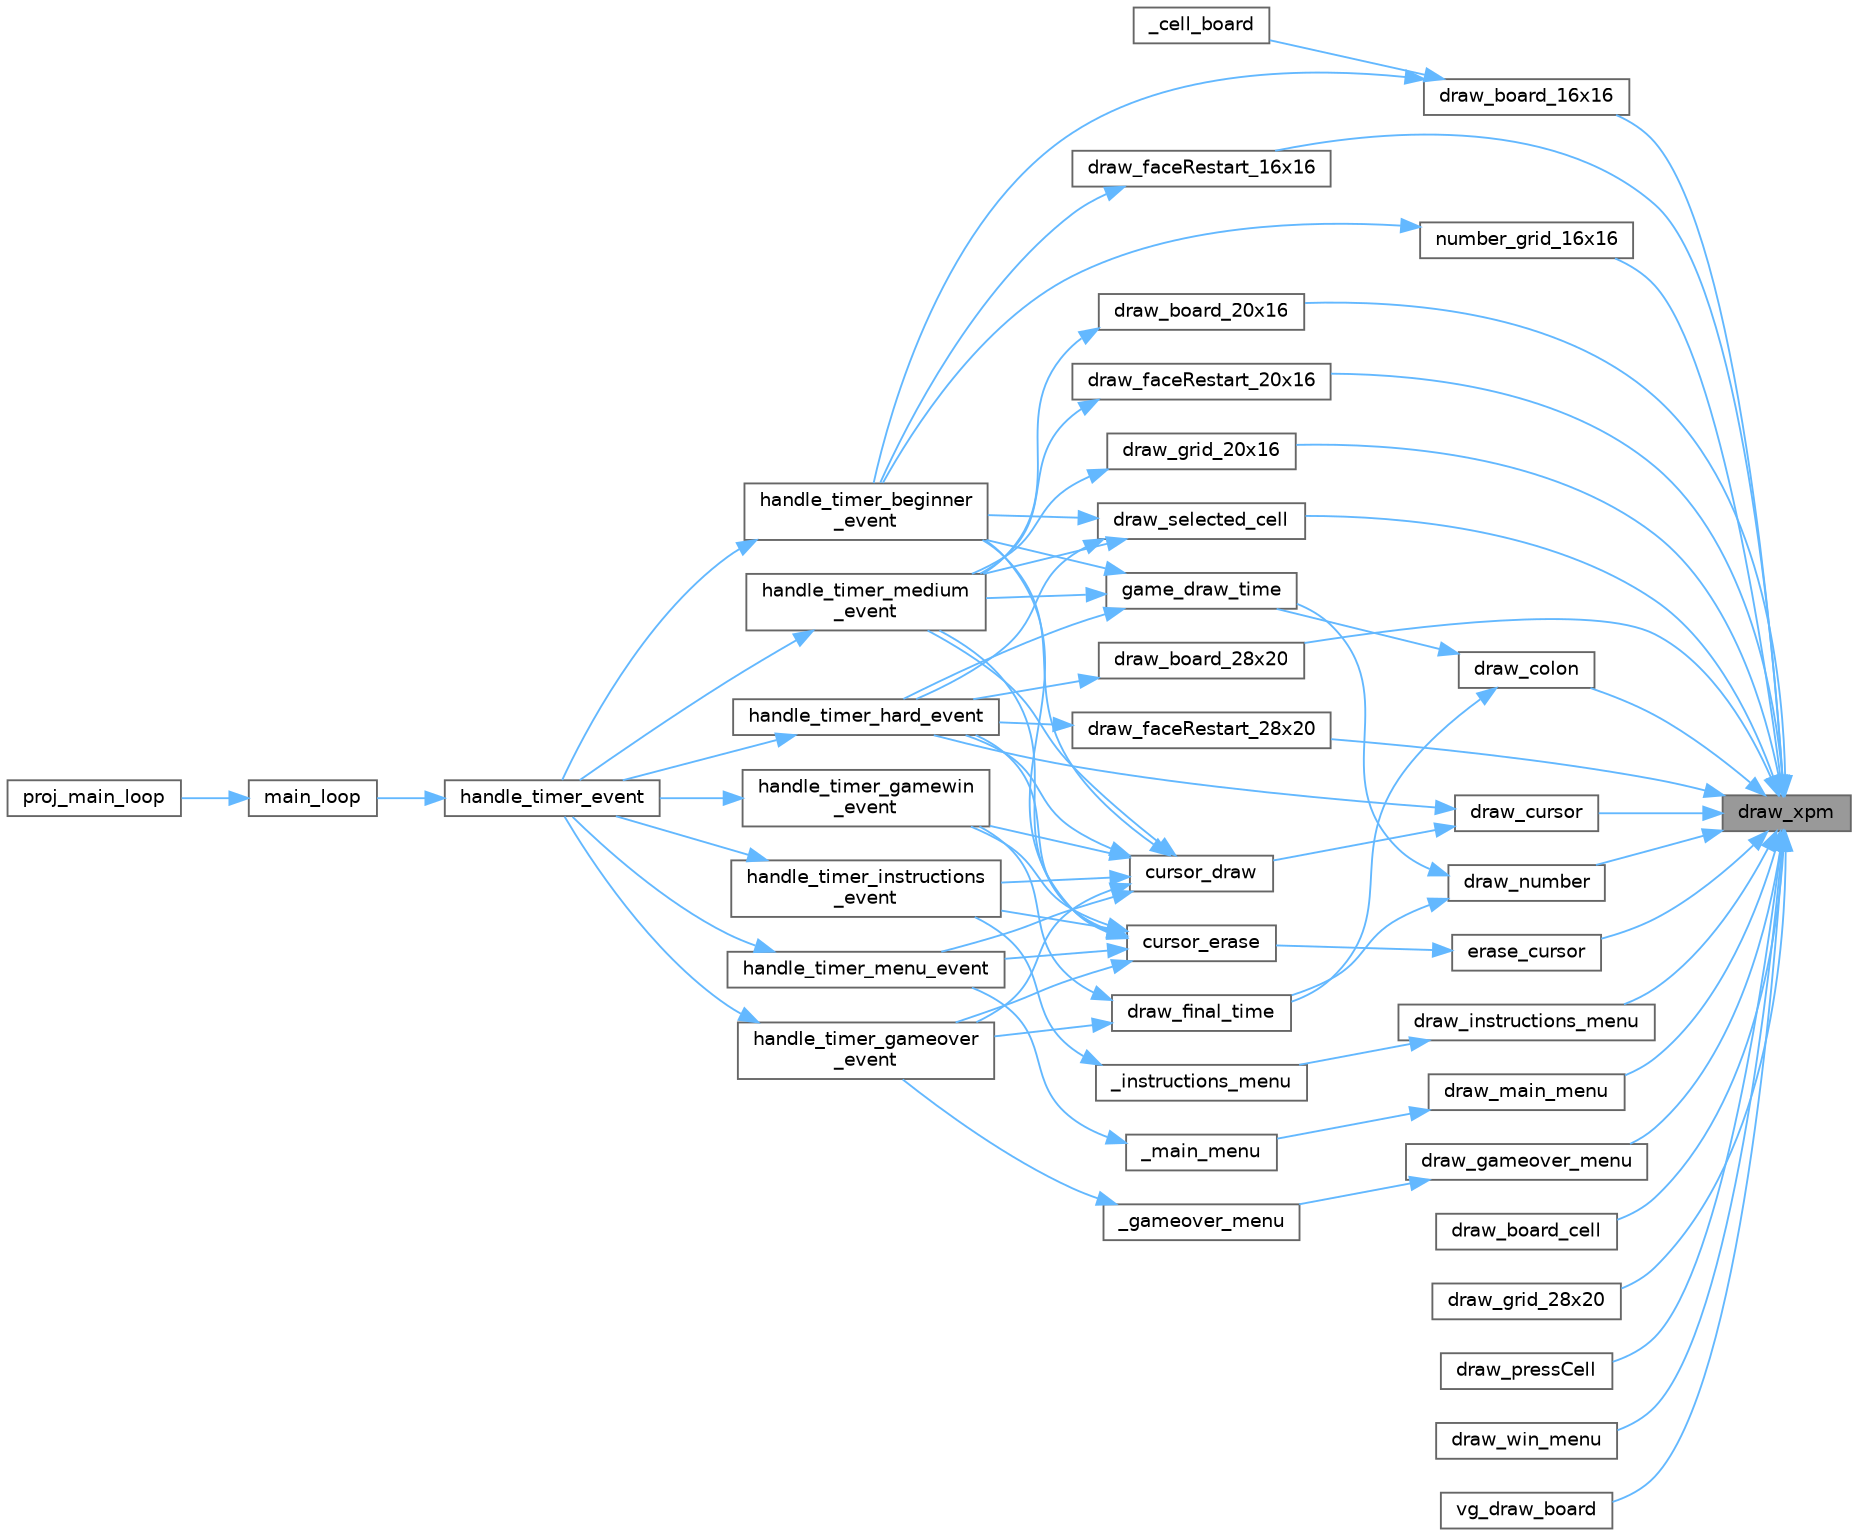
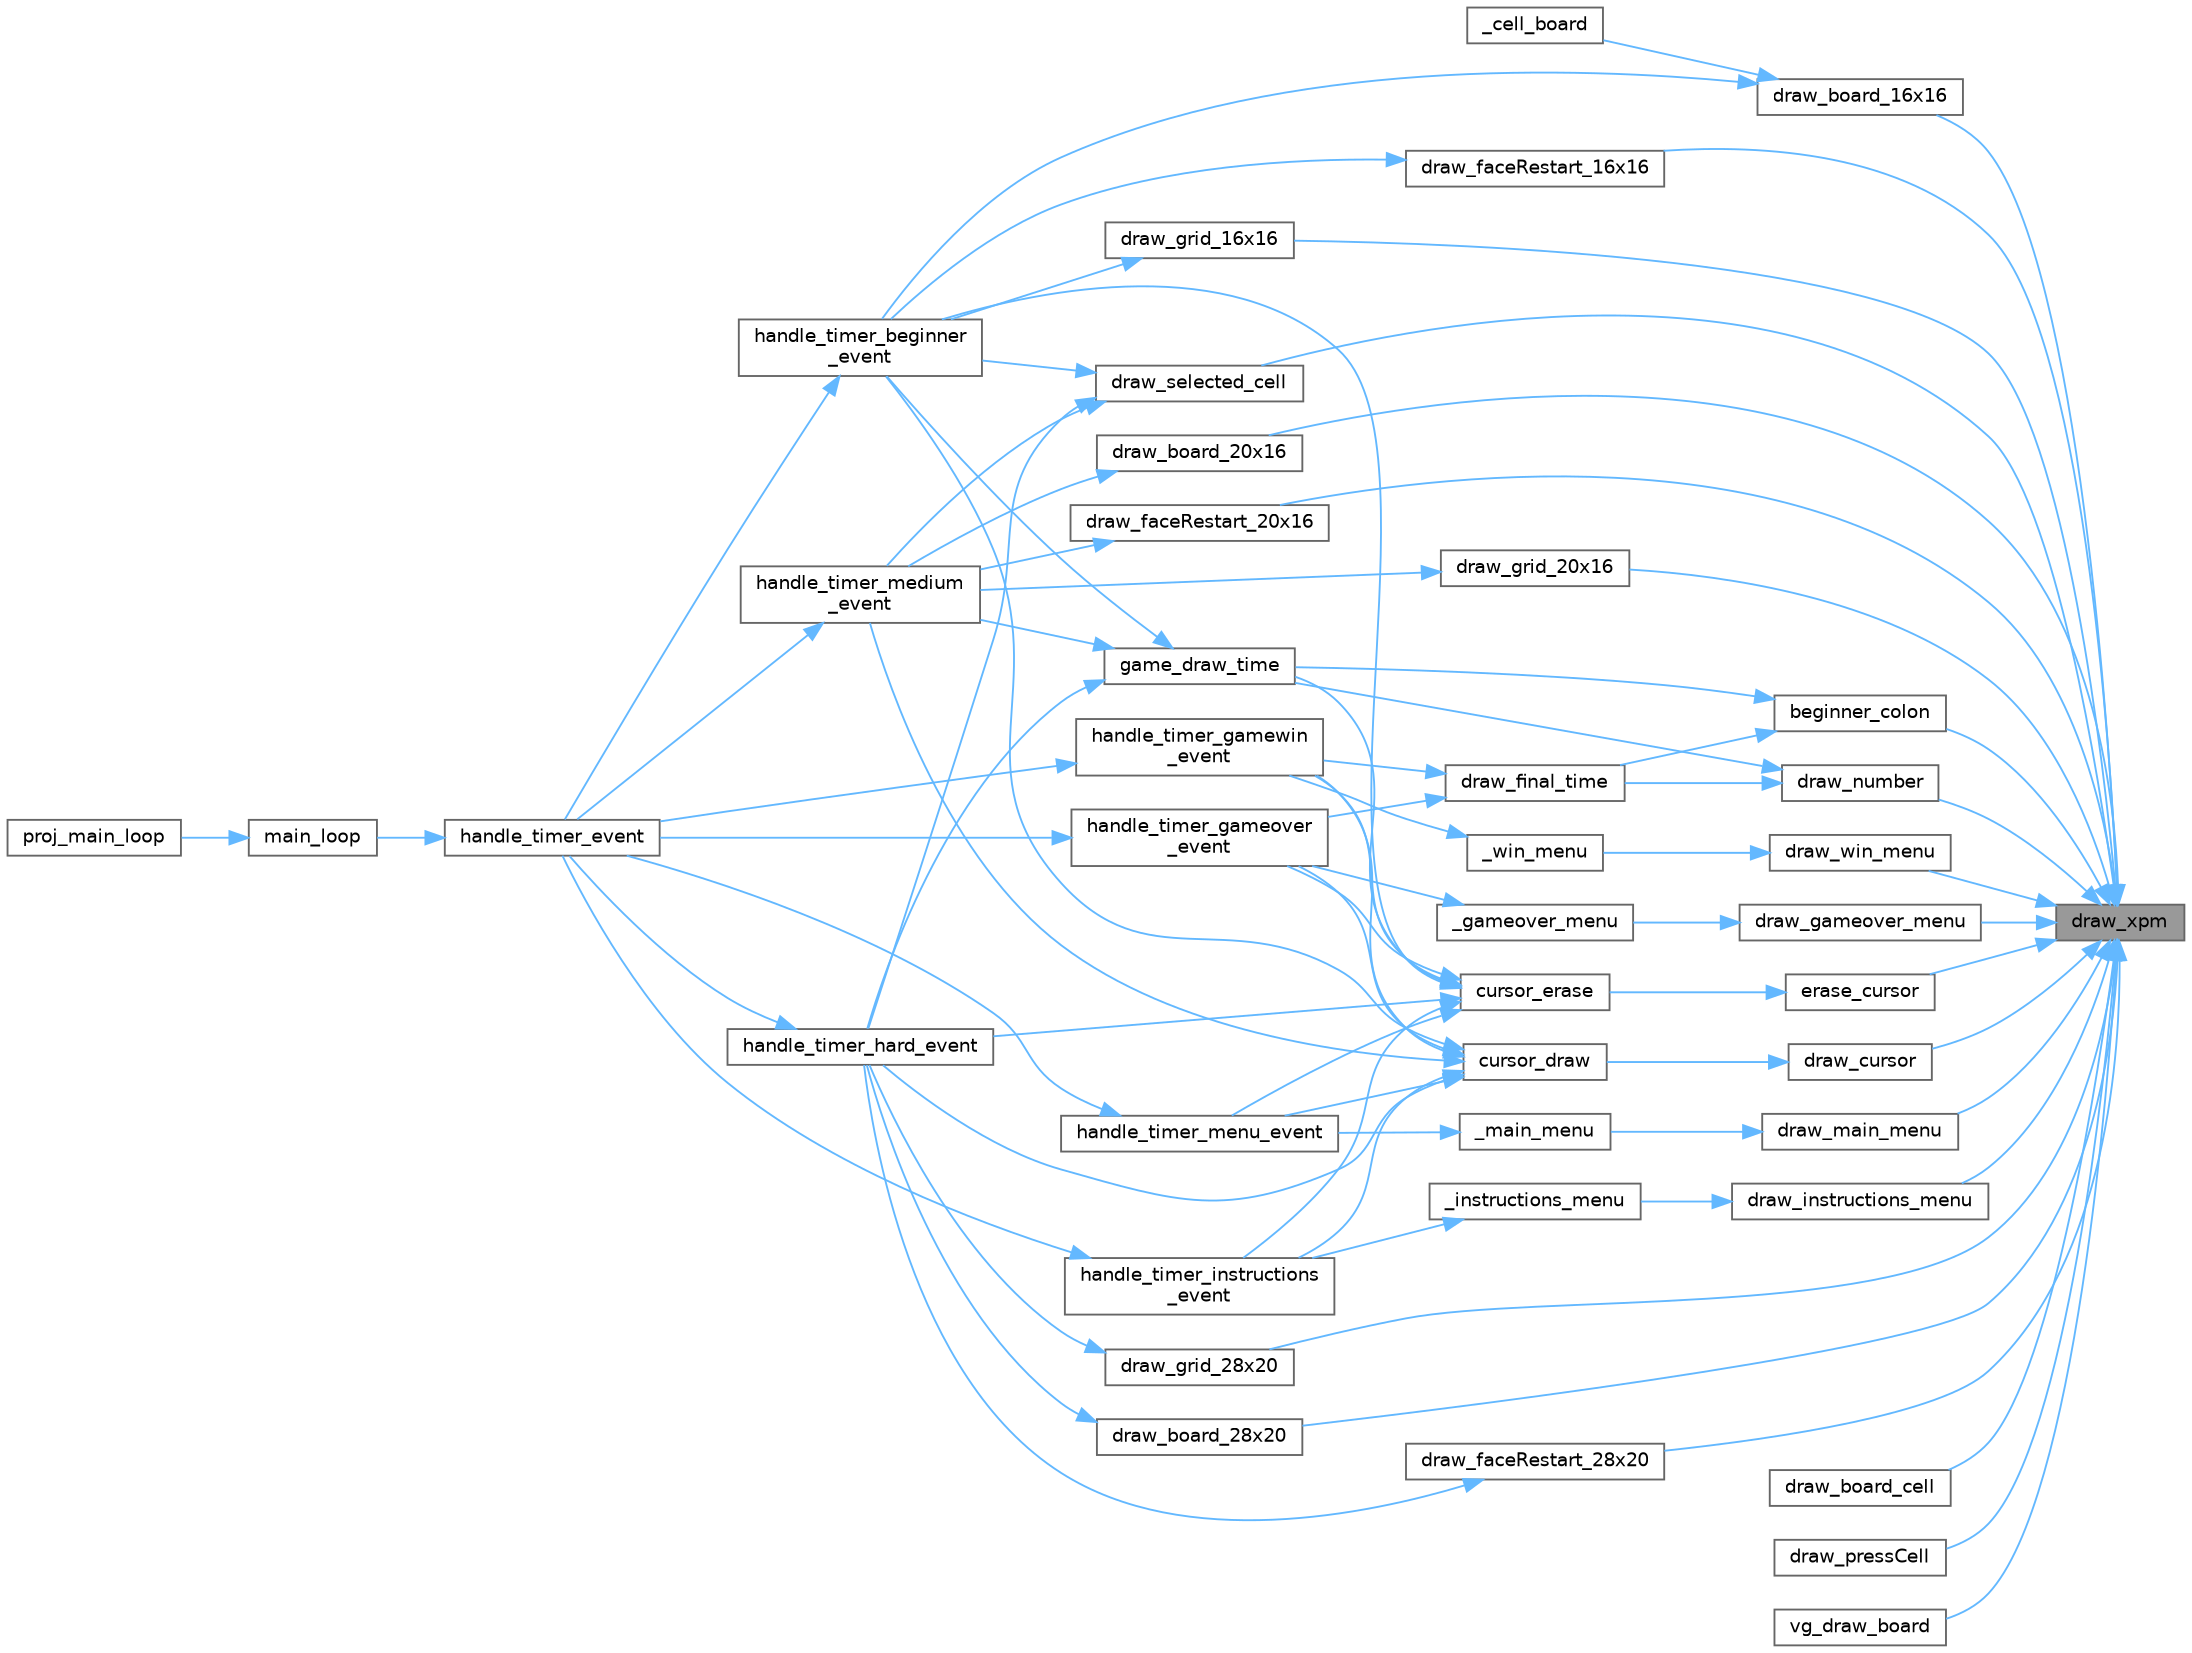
(1527, 240) -> (1200, 240)
(1527, 670) -> (1860, 713)
(1035, 777) -> (1372, 826)
(1183, 782) -> (962, 1230)
none -> (1535, 853)
